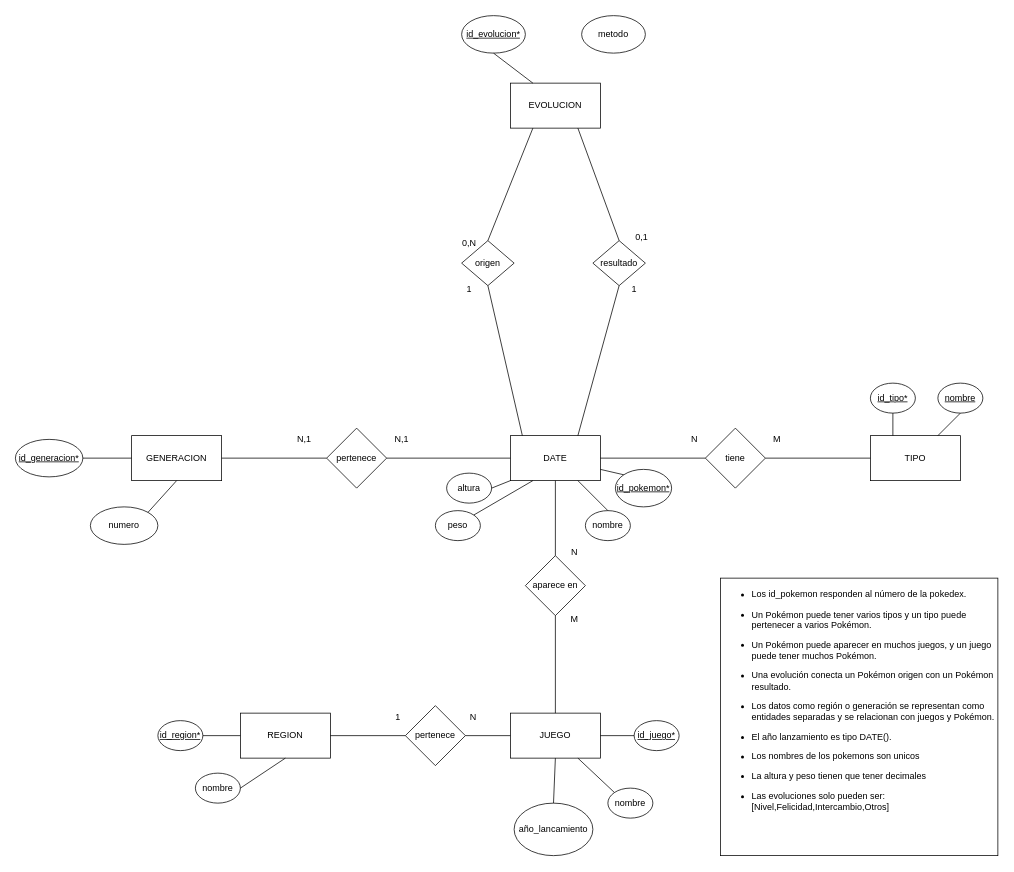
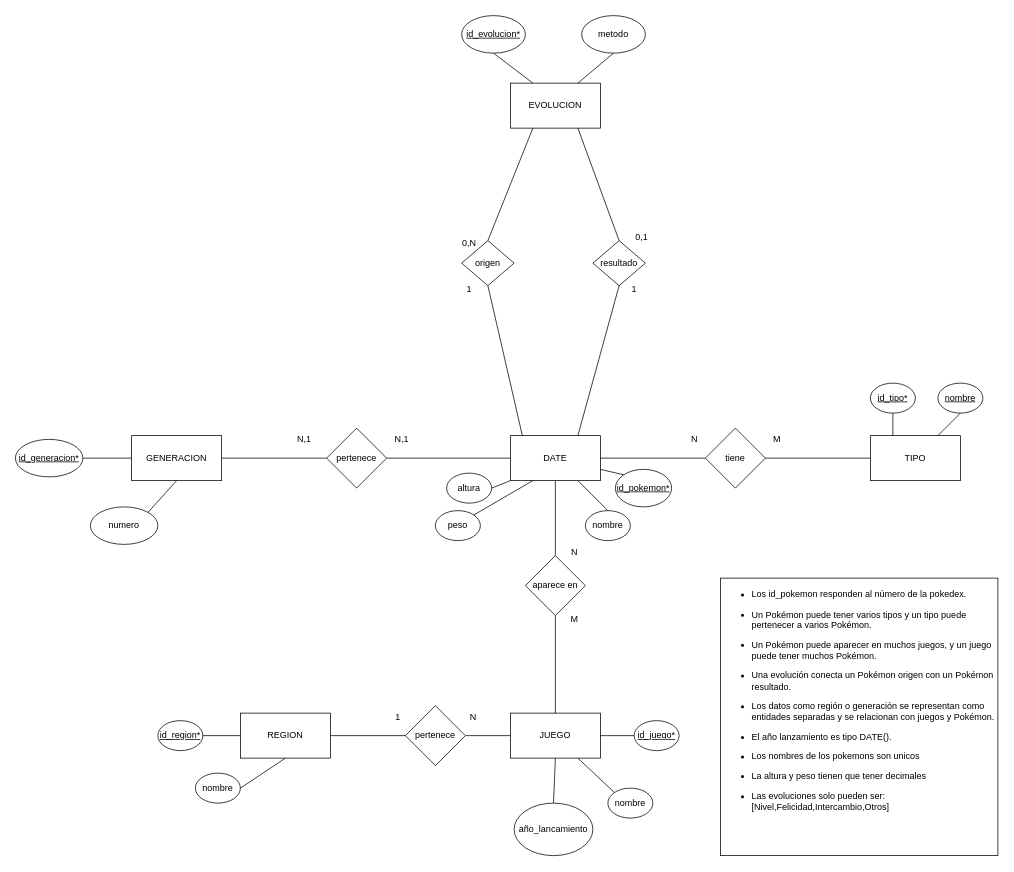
none -> (595, 69)
